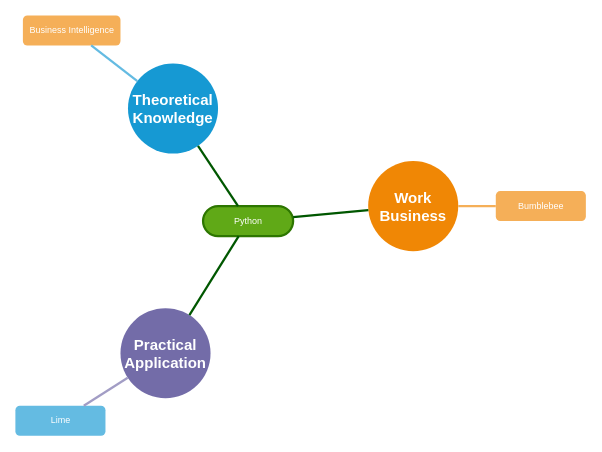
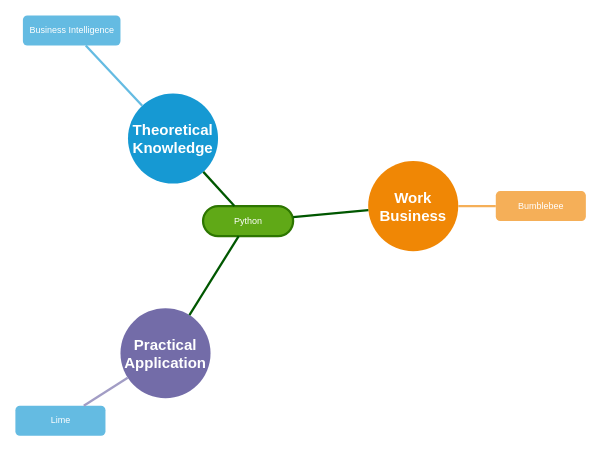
(72, 30) -> (72, 30)
(173, 108) -> (173, 138)
